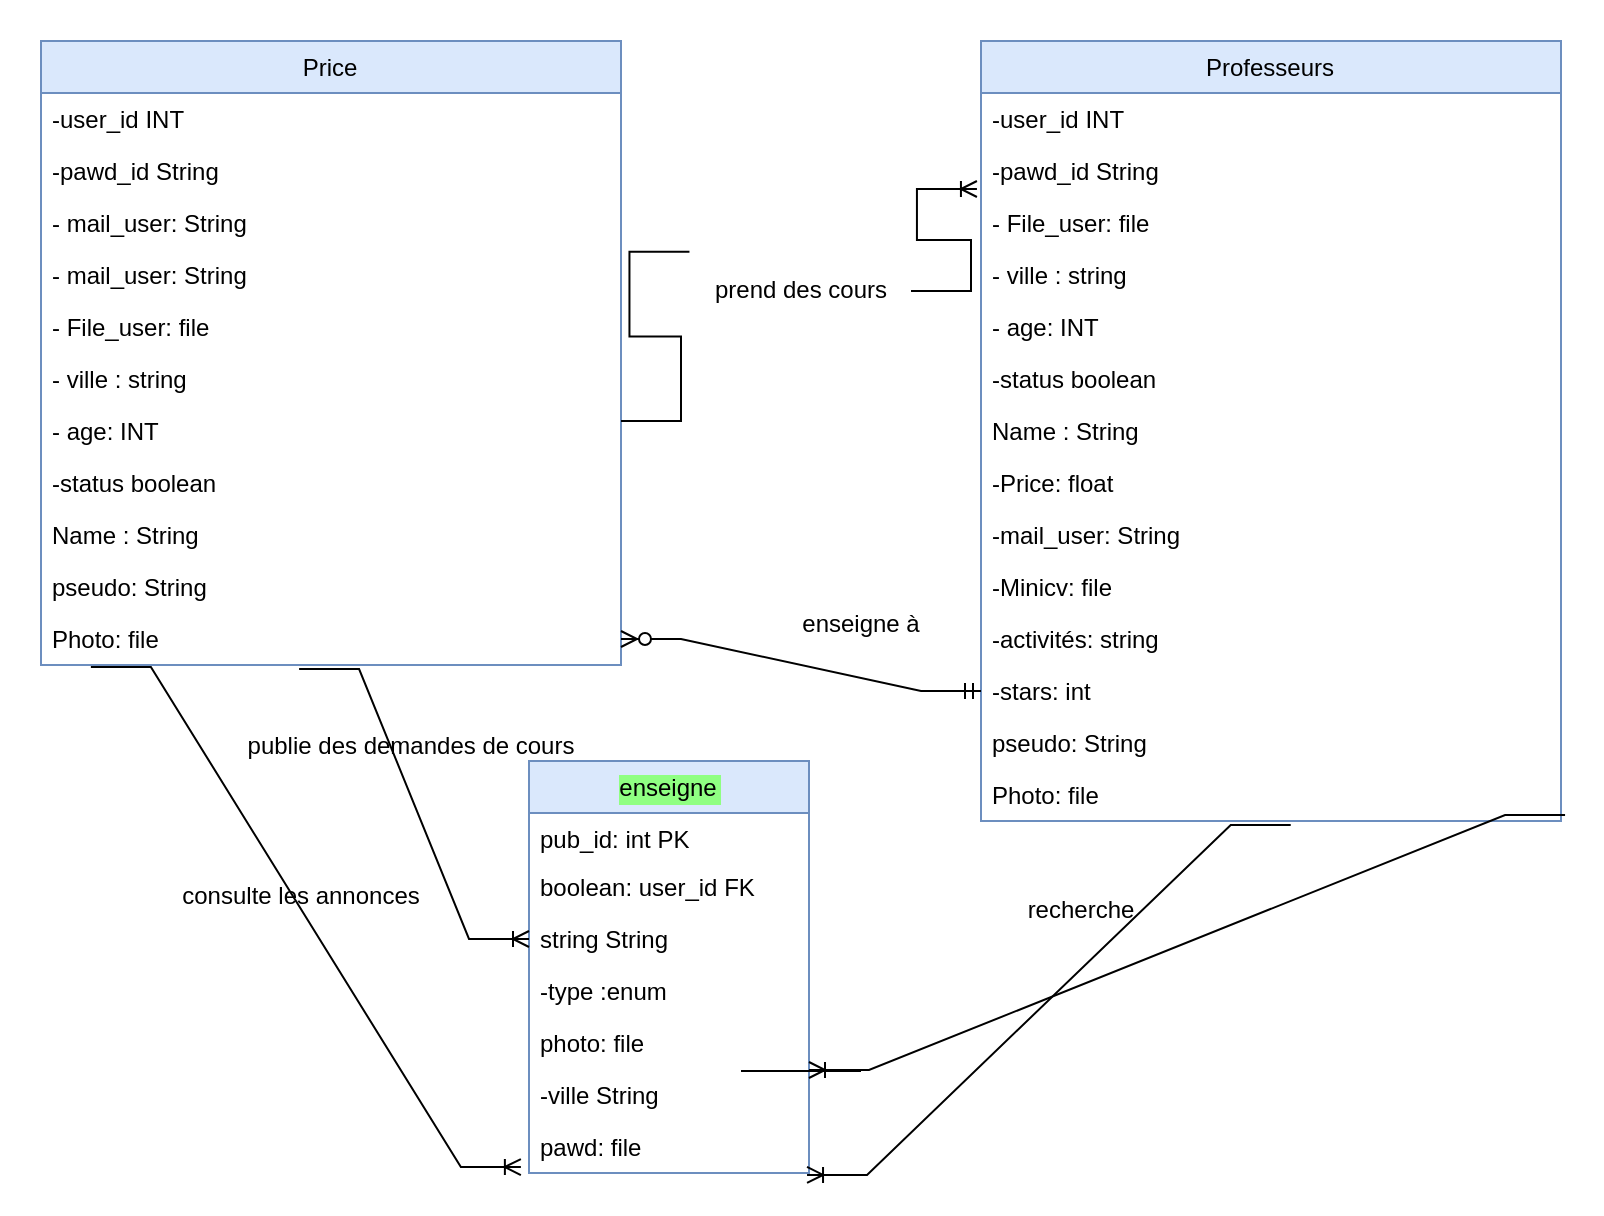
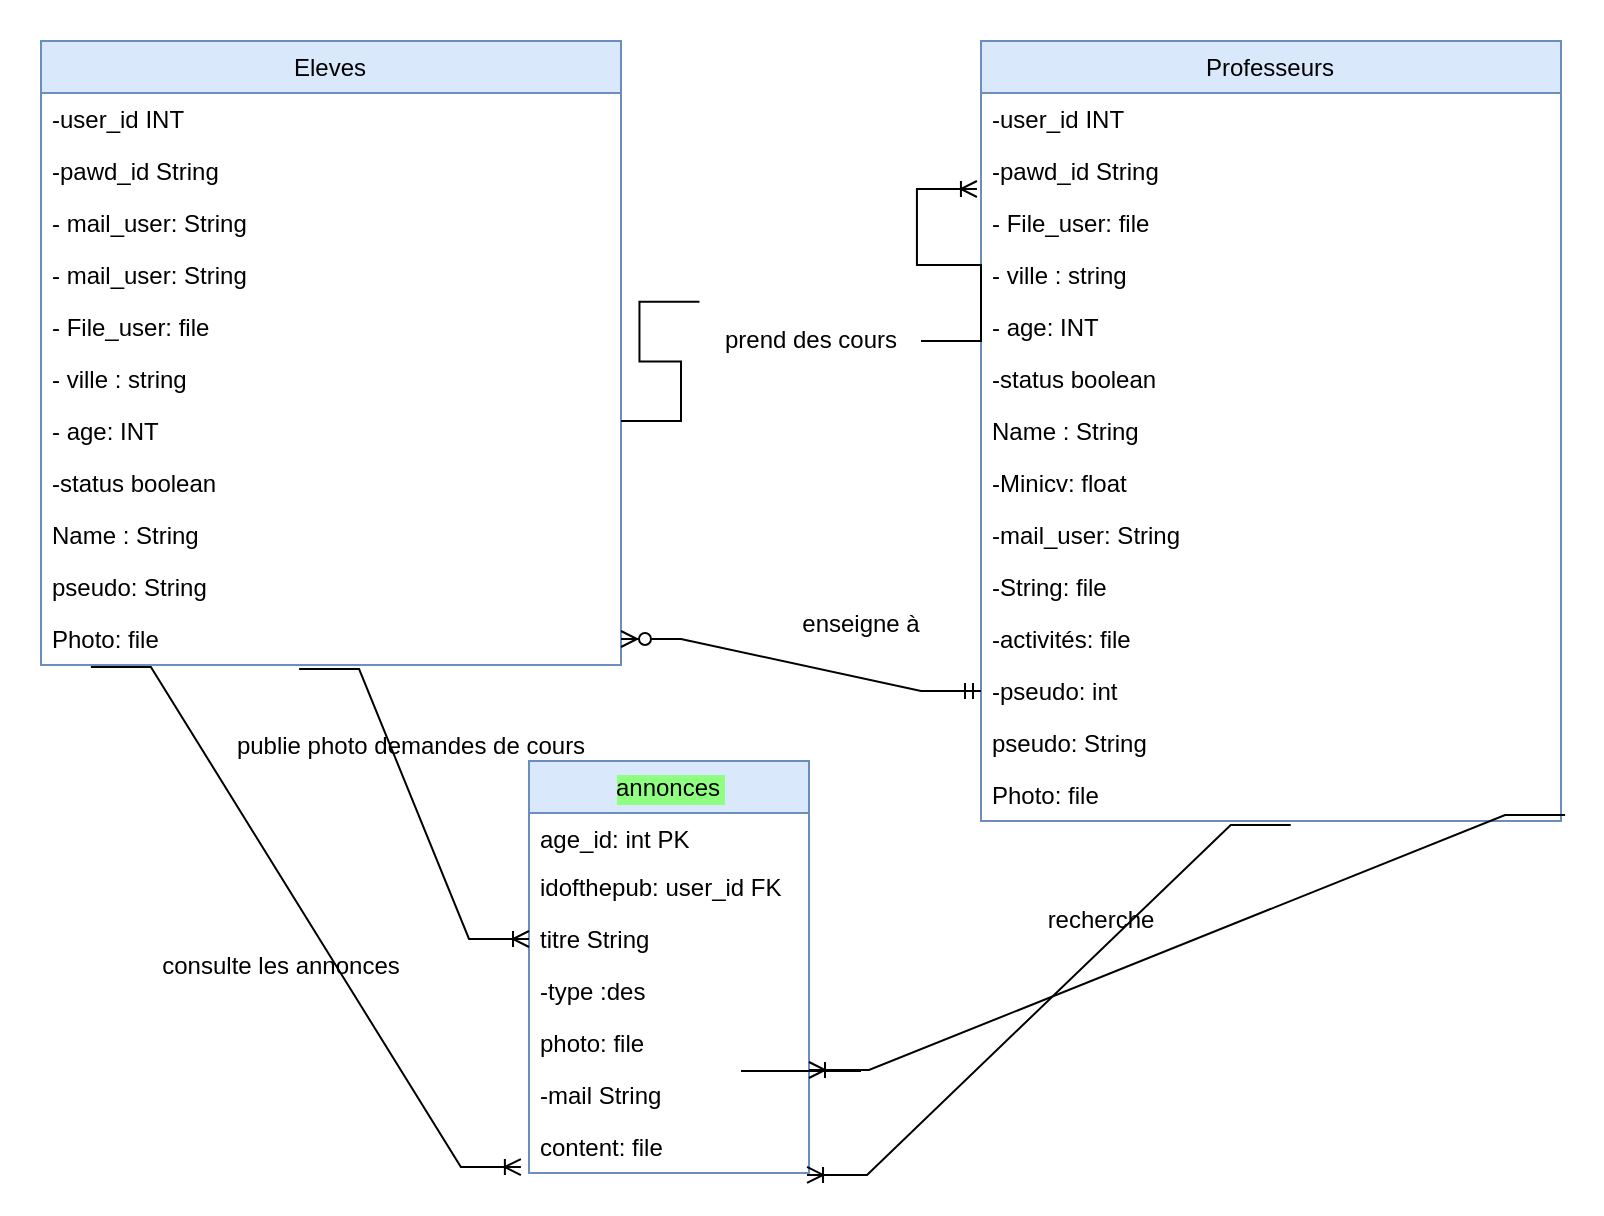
(330, 68) -> (330, 68)
(801, 291) -> (811, 341)
(1067, 484) -> (1070, 484)
(1061, 588) -> (1064, 588)
(1097, 640) -> (1081, 640)
(1057, 692) -> (1063, 692)
(412, 761) -> (412, 761)
(668, 788) -> (668, 788)
(618, 840) -> (618, 840)
(652, 888) -> (672, 888)
(301, 911) -> (281, 981)
(1081, 911) -> (1101, 921)
(618, 940) -> (611, 940)
(608, 992) -> (601, 992)
(612, 1096) -> (608, 1096)
(595, 1148) -> (615, 1148)
